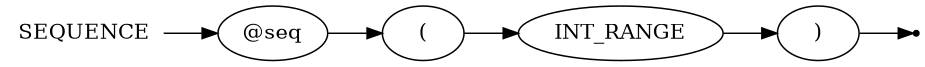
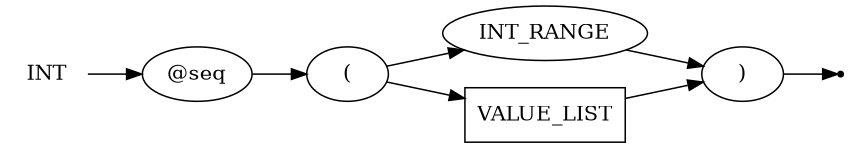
(85, 33) -> (47, 74)
none -> (545, 115)
